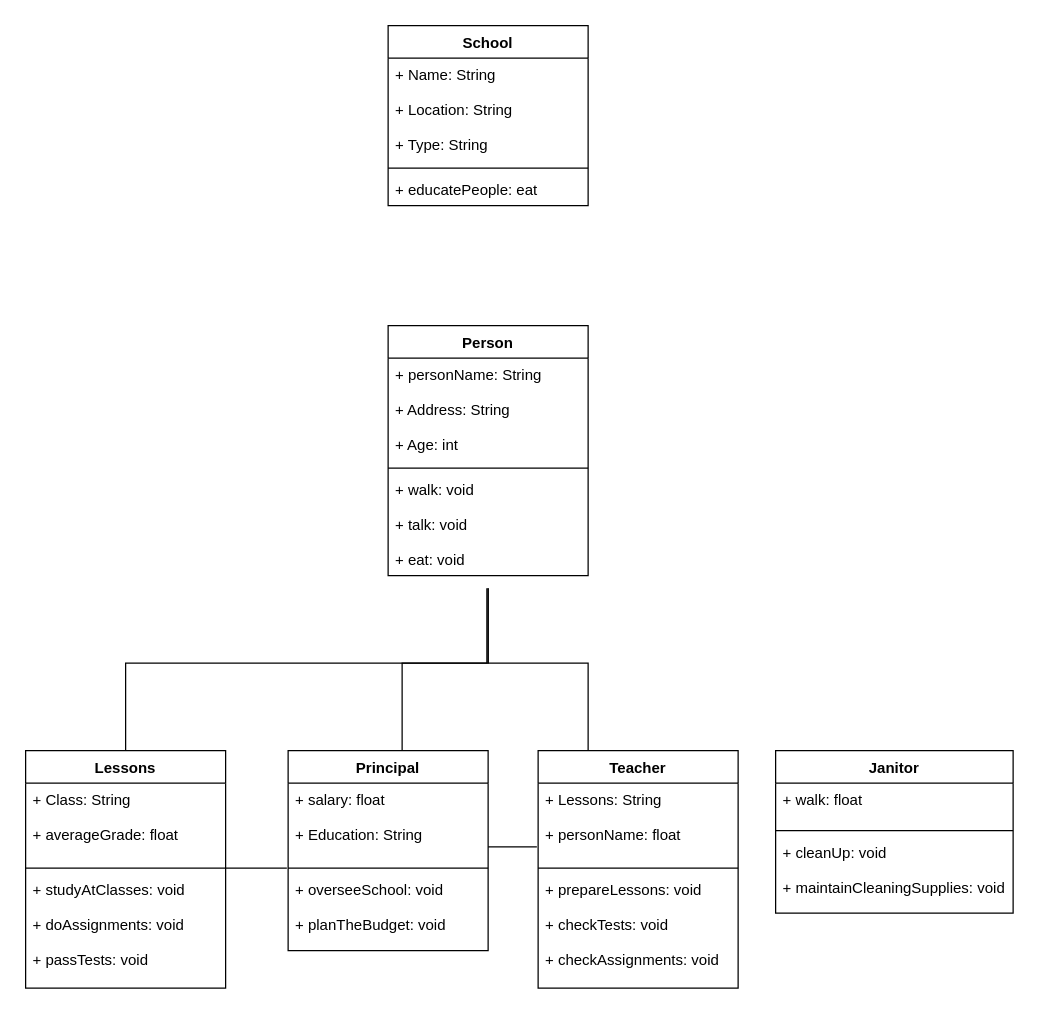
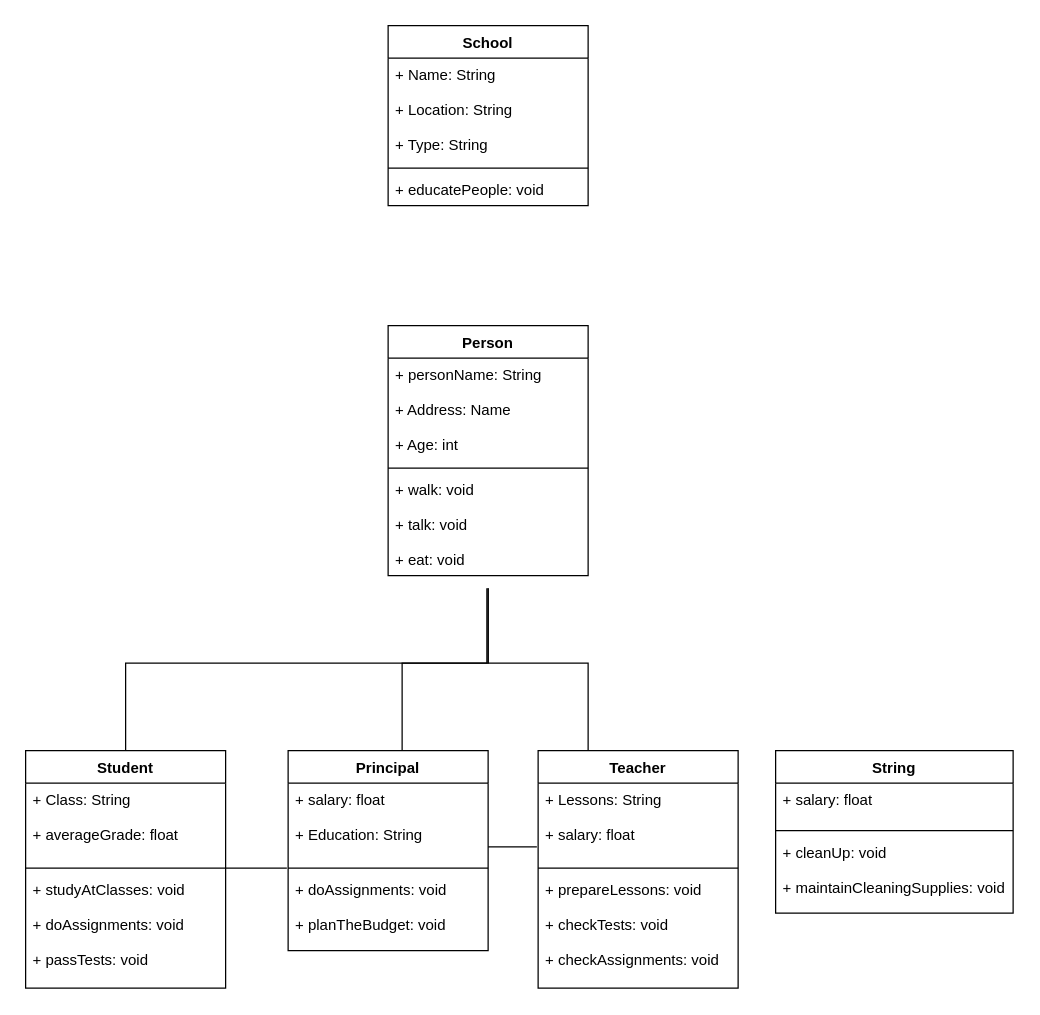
(471, 190) -> (473, 190)
(471, 375) -> (471, 375)
(125, 768) -> (125, 768)
(894, 768) -> (894, 768)
(609, 800) -> (609, 800)
(827, 800) -> (836, 800)
(373, 890) -> (373, 890)
